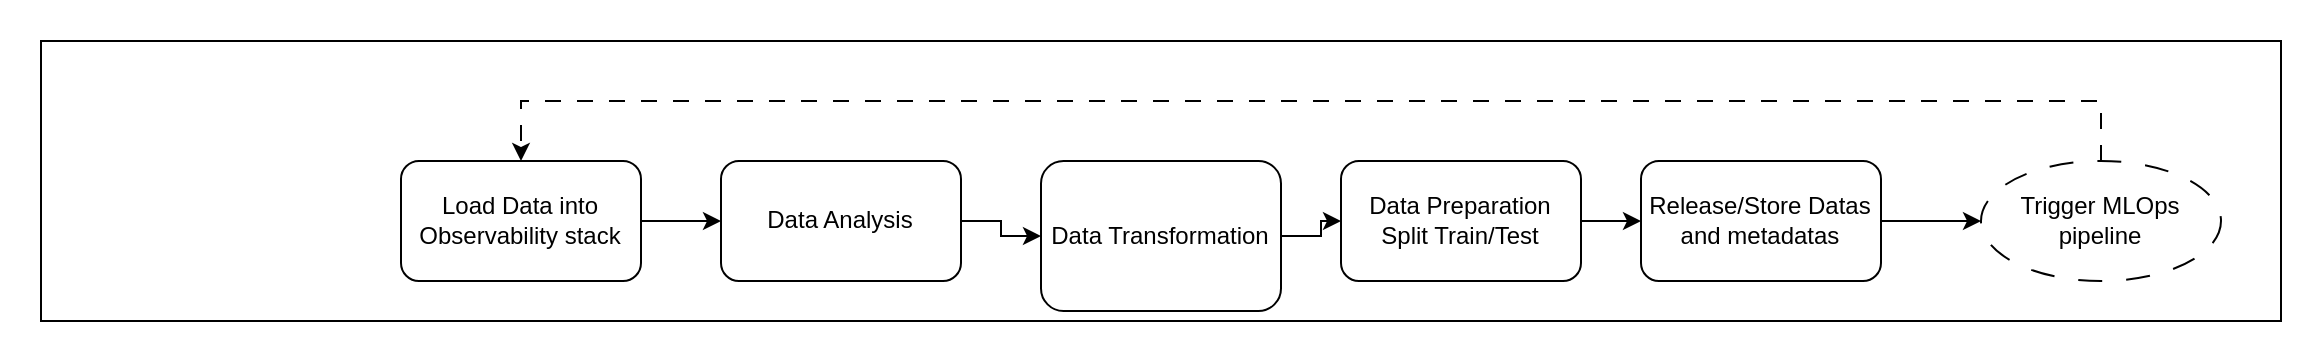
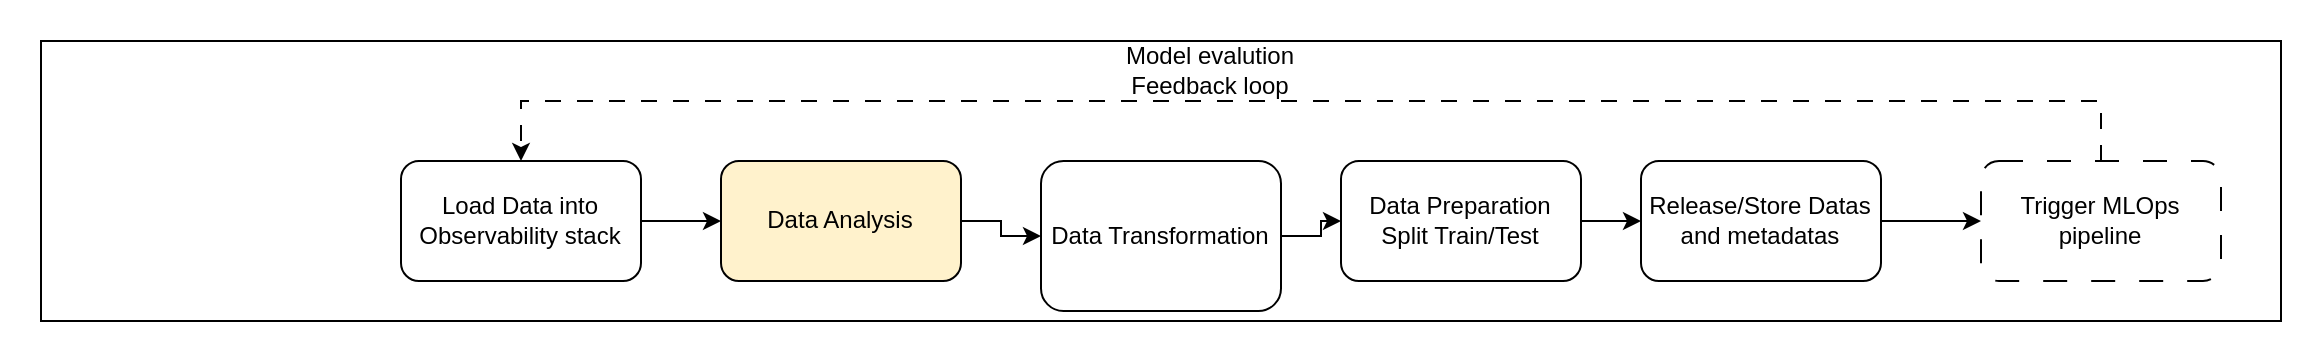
none -> (1211, 71)
(841, 221) -> (841, 221)
(2101, 221) -> (2101, 221)
